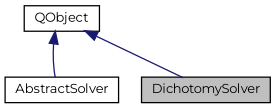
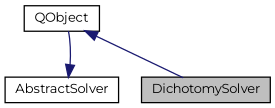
(53, 61) -> (70, 48)
